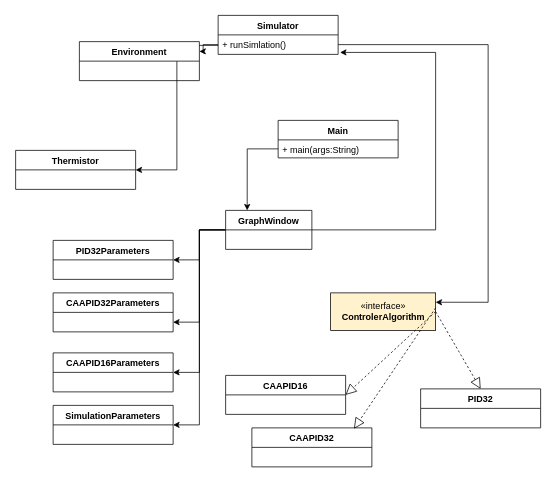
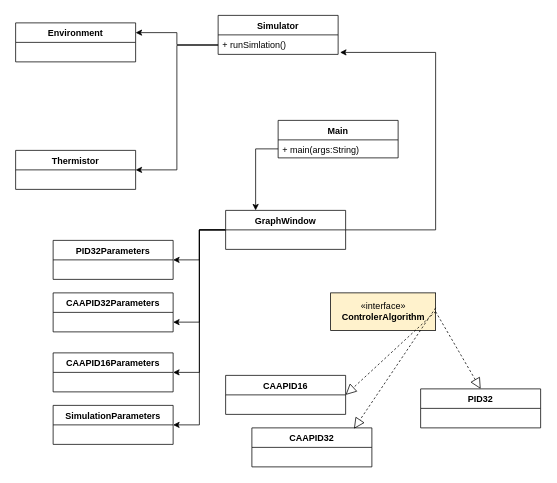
(414, 45) -> none
(139, 61) -> (75, 42)
(269, 230) -> (285, 230)
